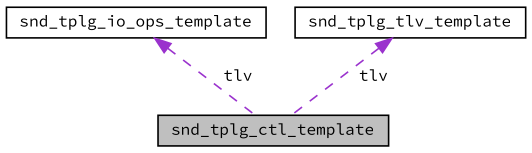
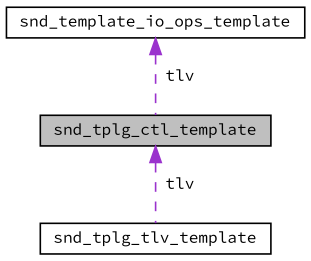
(136, 23) -> (156, 23)
(335, 82) -> (156, 193)
